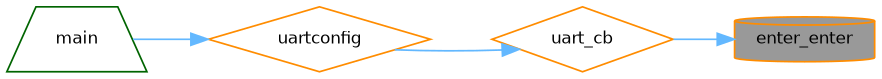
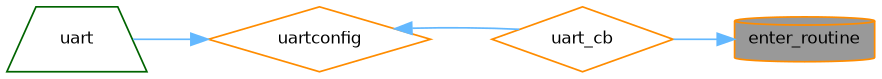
(77, 39) -> (77, 39)
(805, 39) -> (805, 39)
(448, 51) -> (466, 28)
